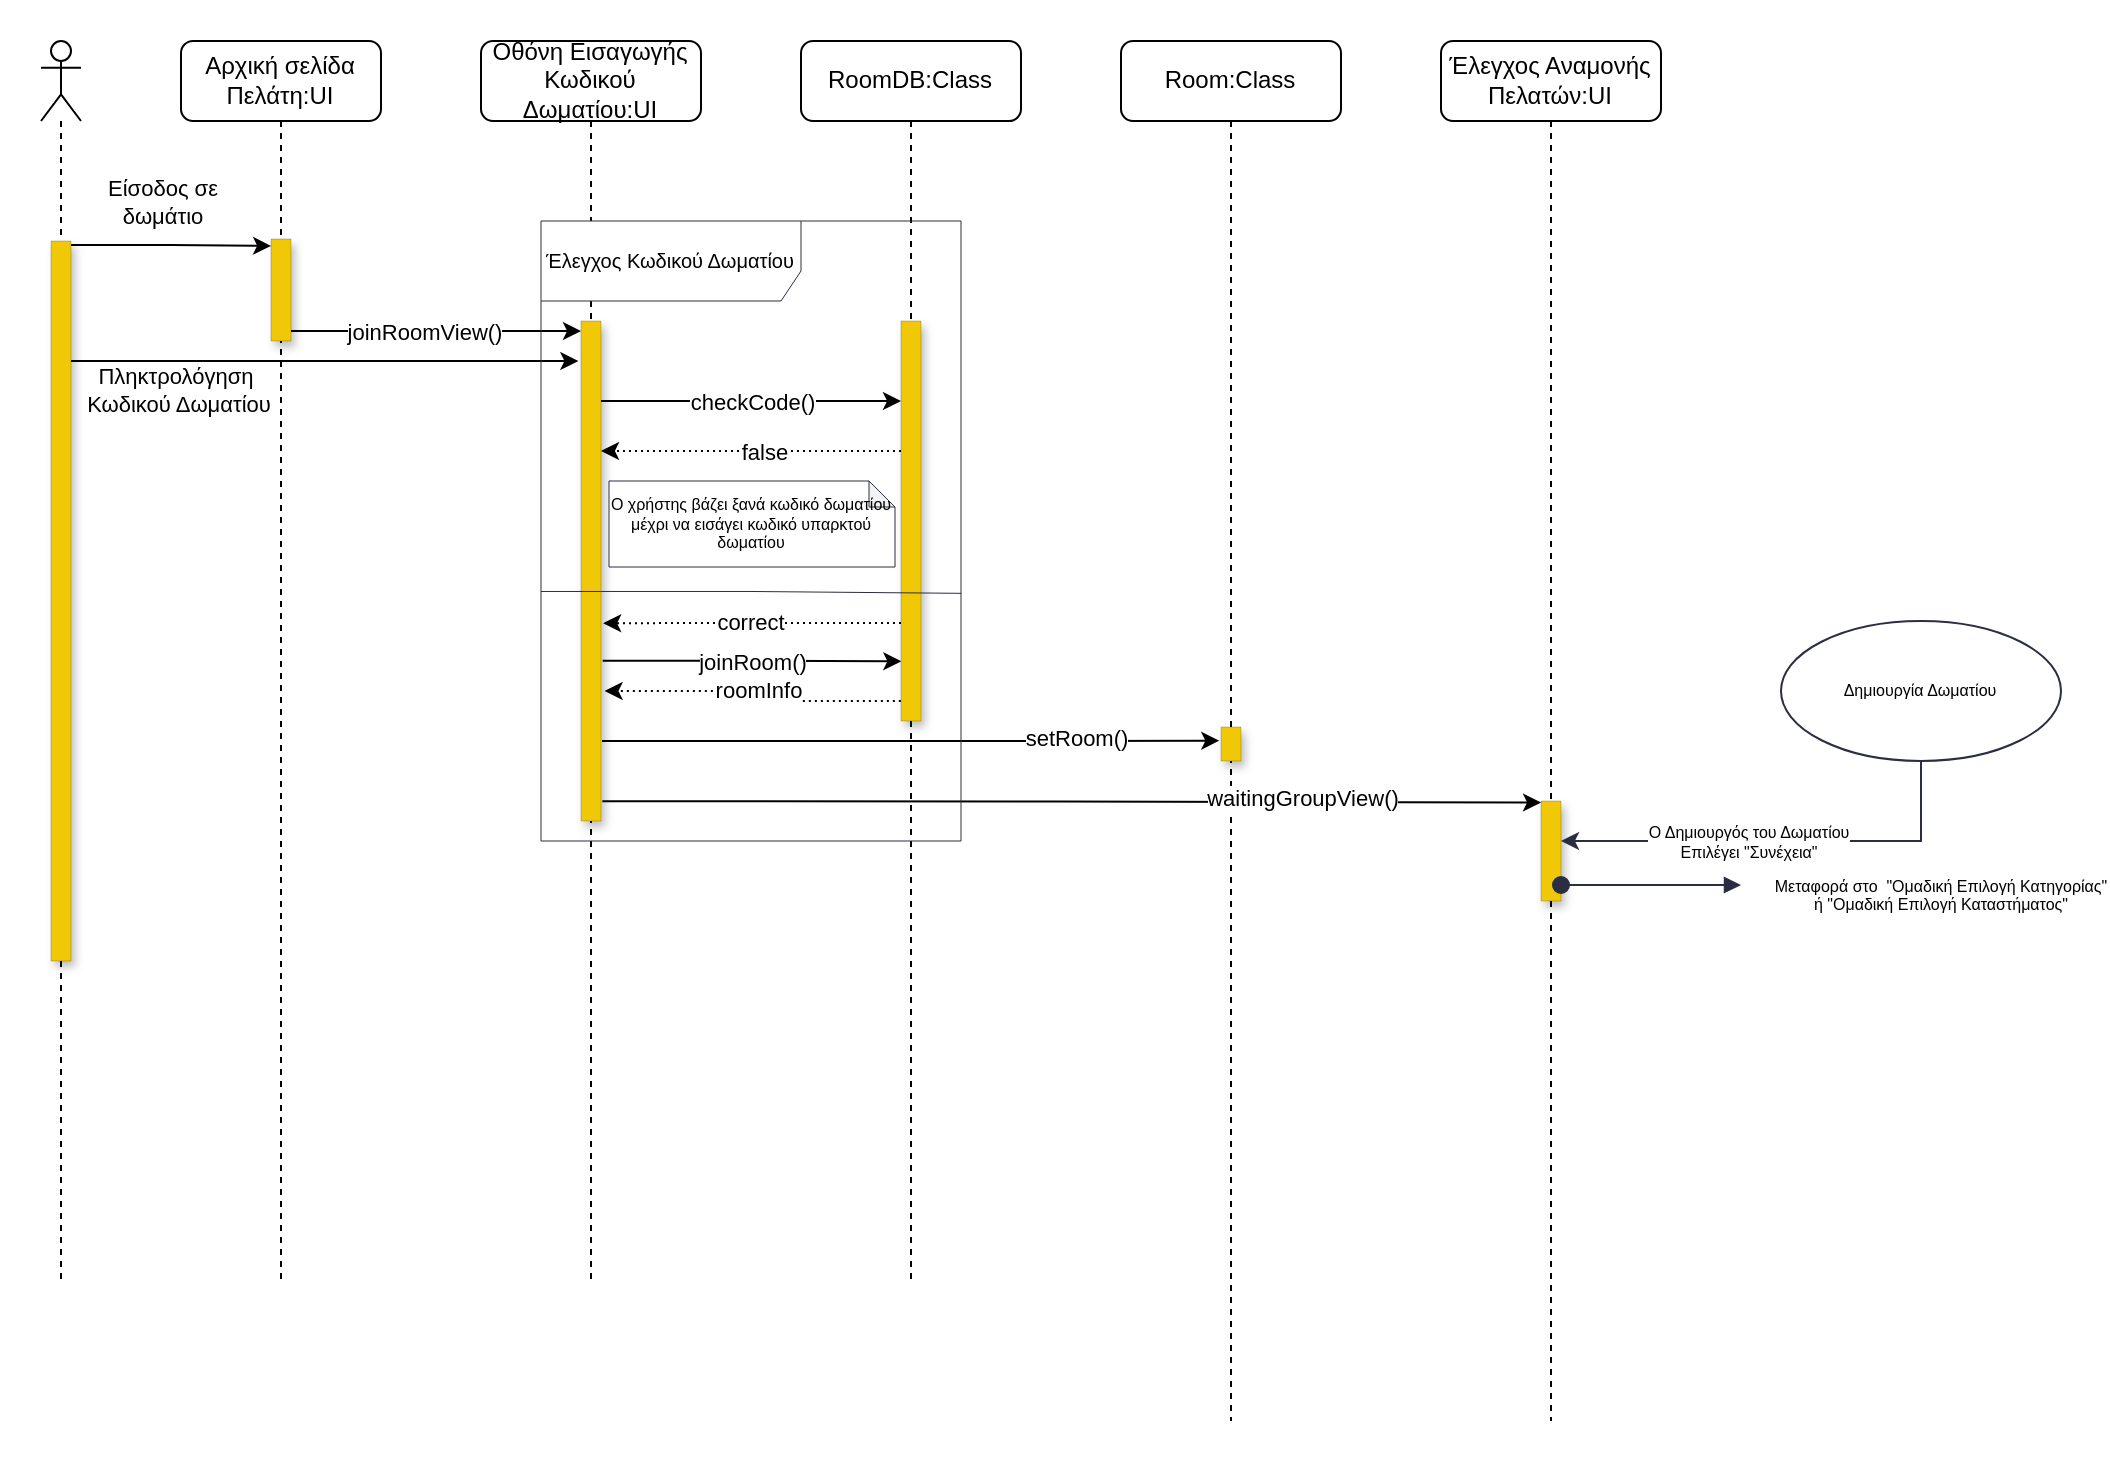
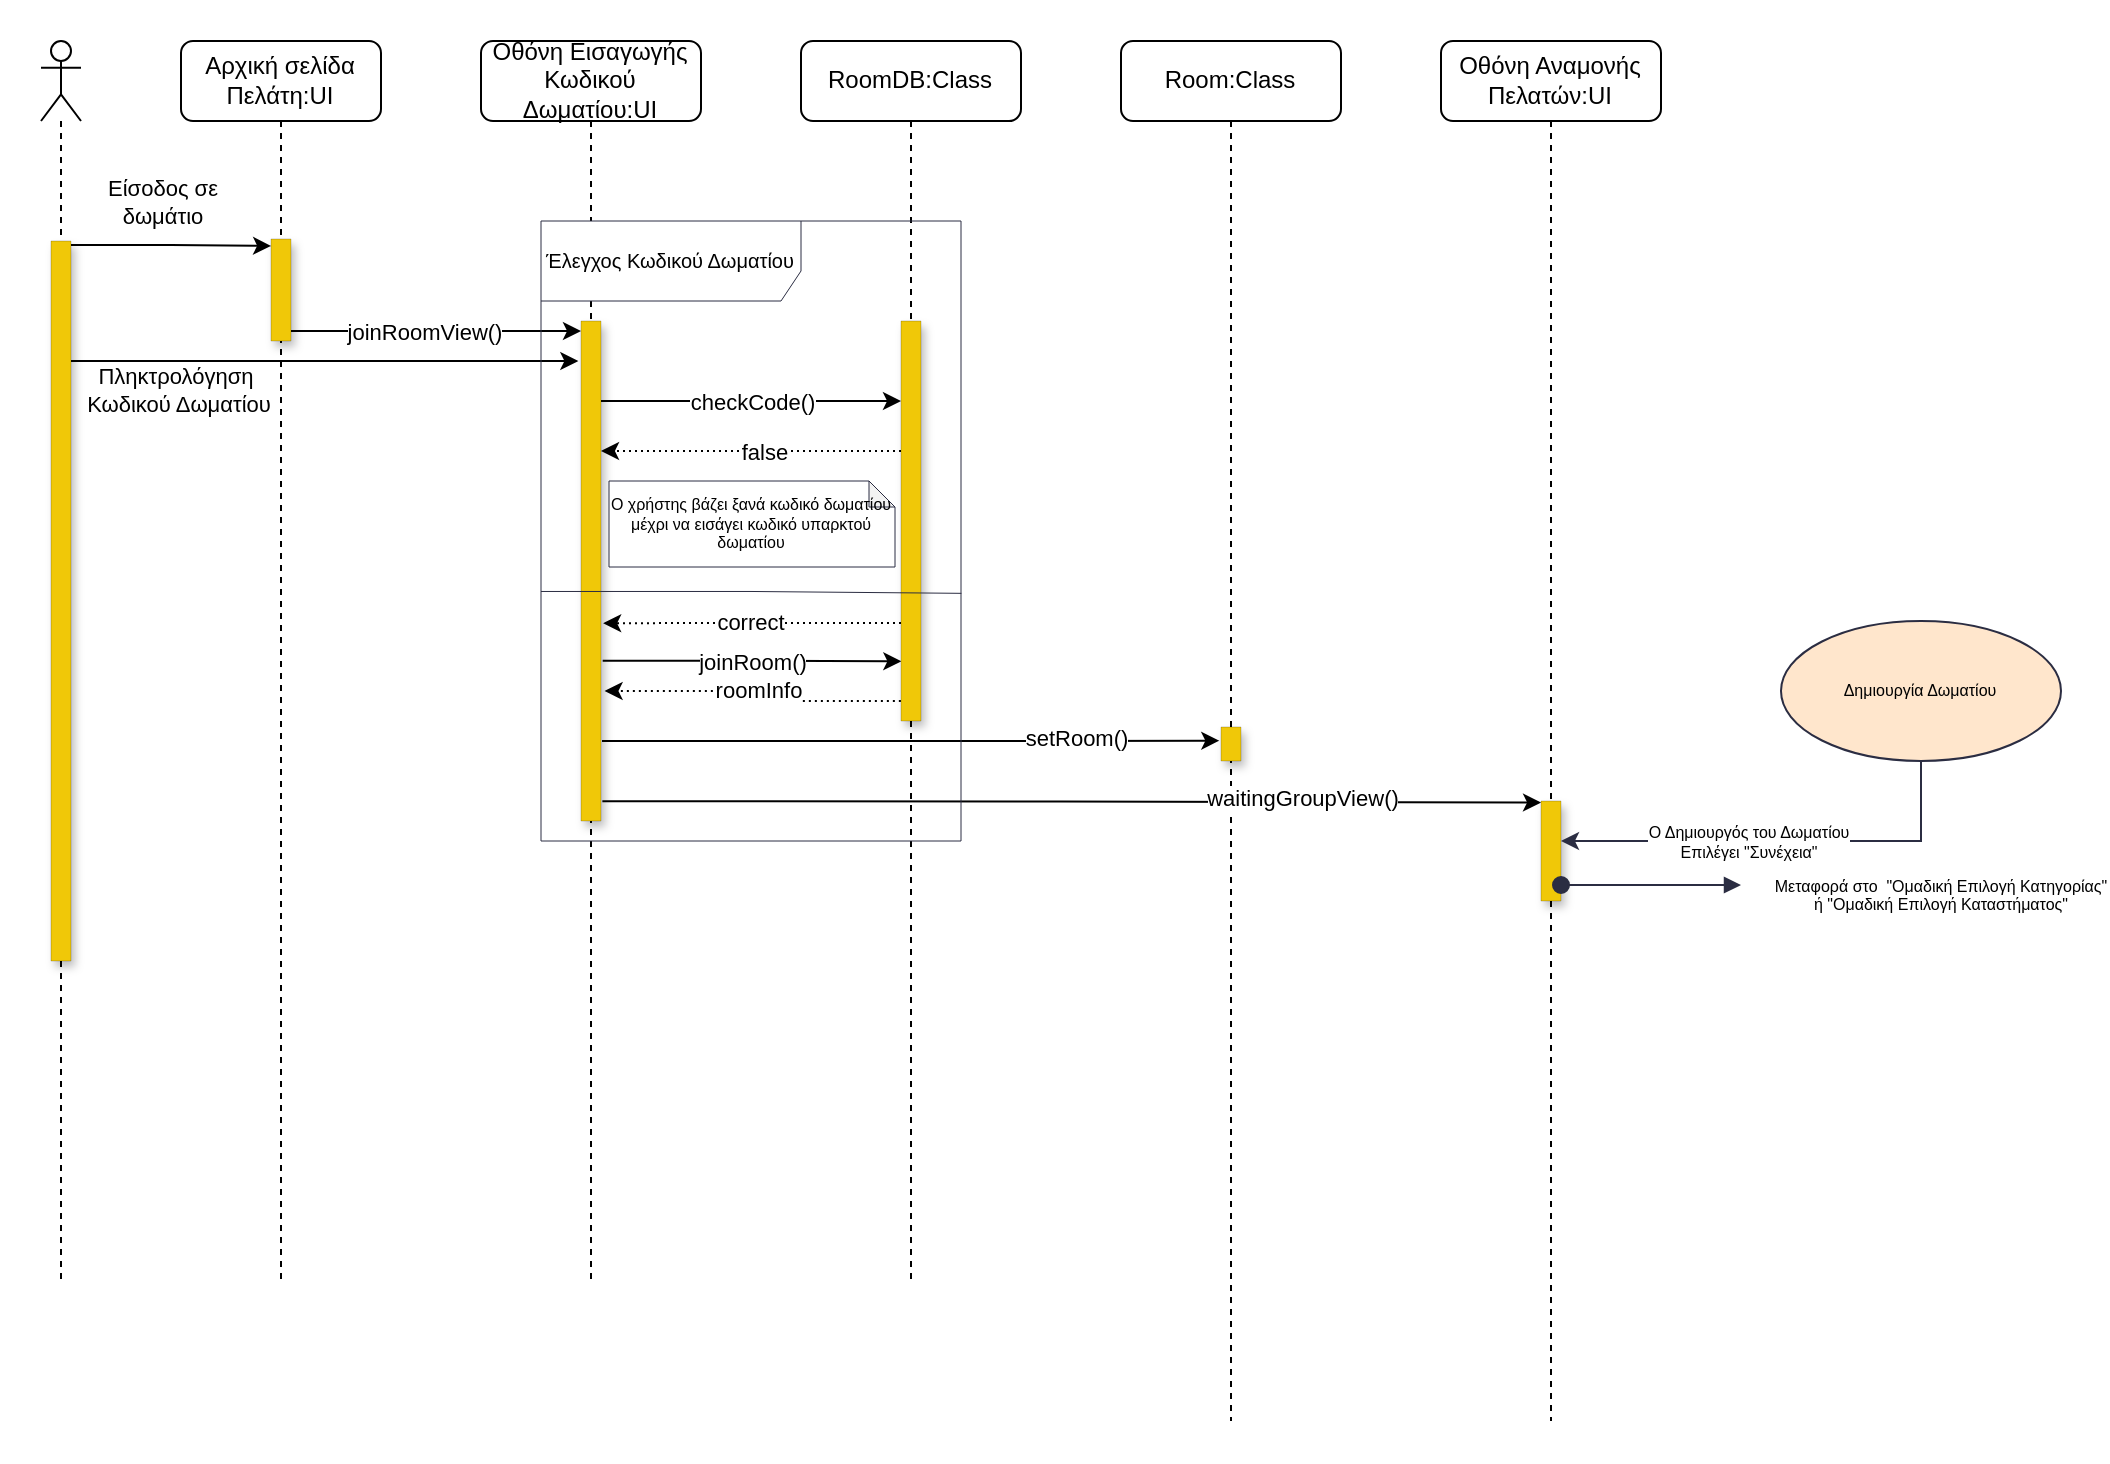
(1551, 81) -> (1551, 81)
(1921, 691) -> (1921, 691)
